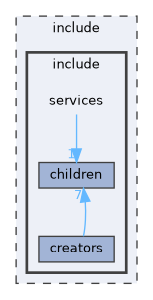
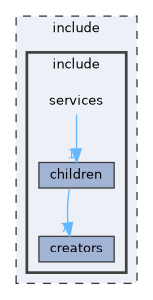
(85, 219) -> (68, 206)
